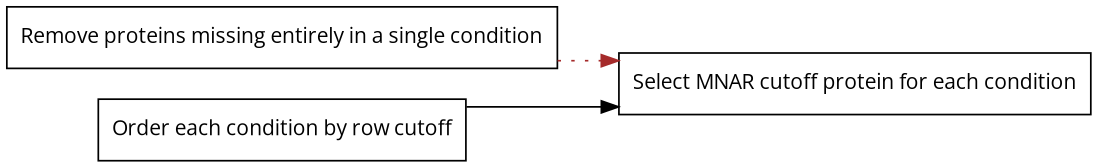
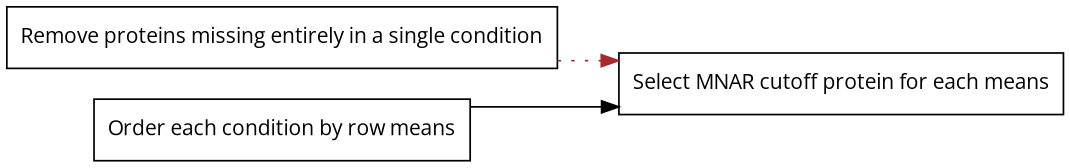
(855, 84) -> (841, 84)
(282, 130) -> (282, 130)
